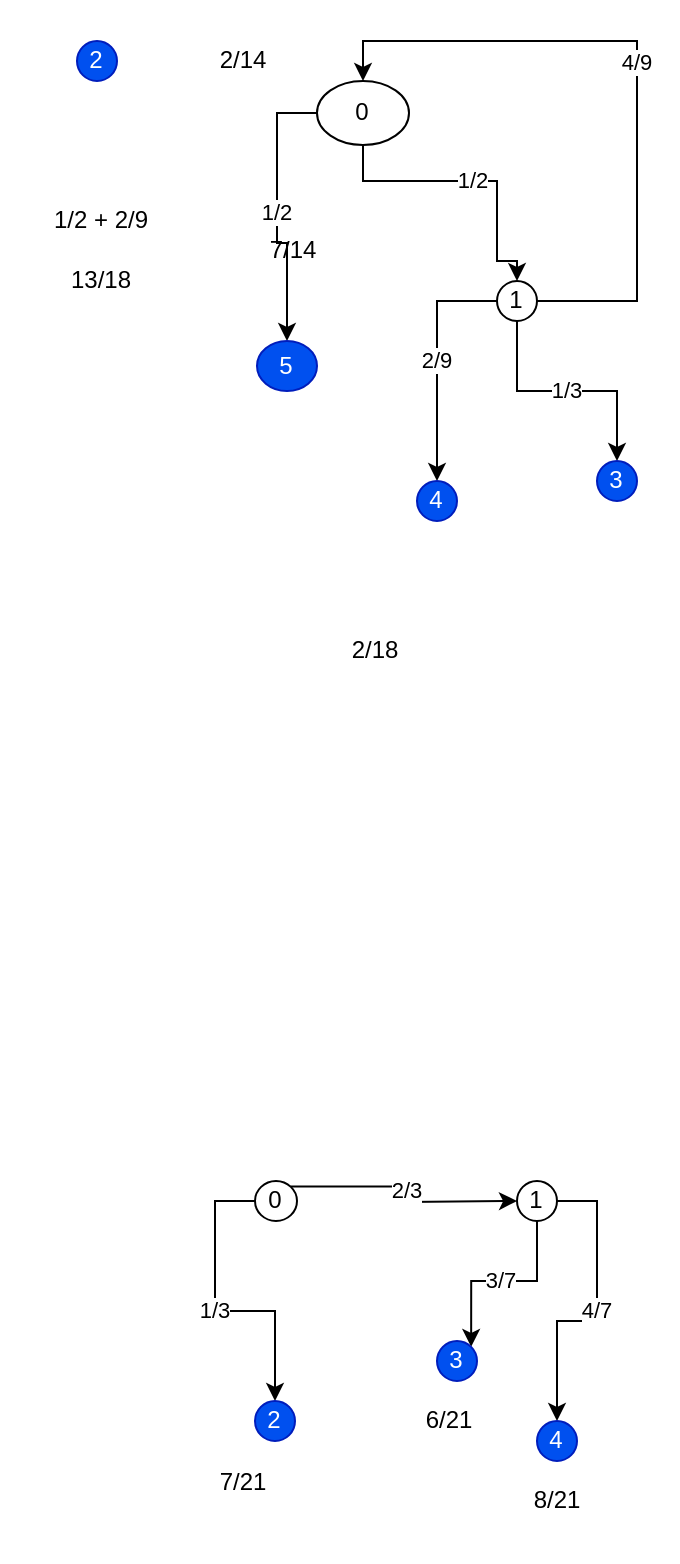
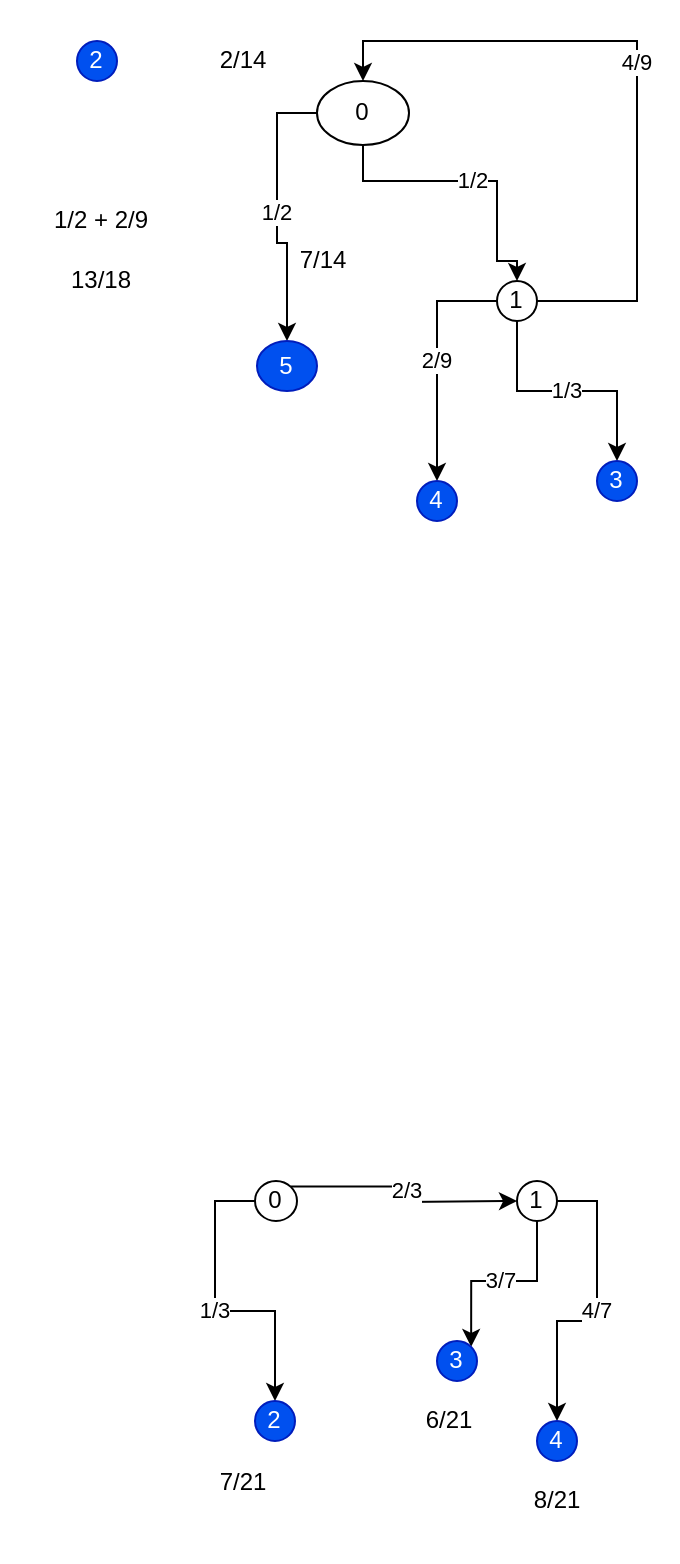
(293, 251) -> (323, 261)
(375, 651) -> none
